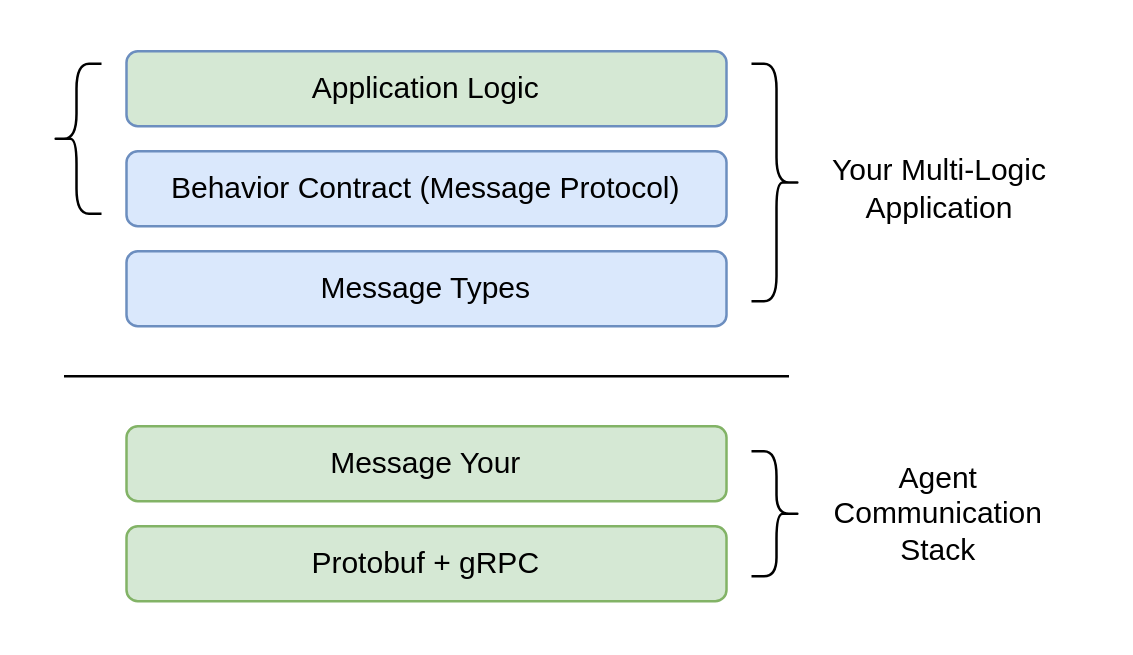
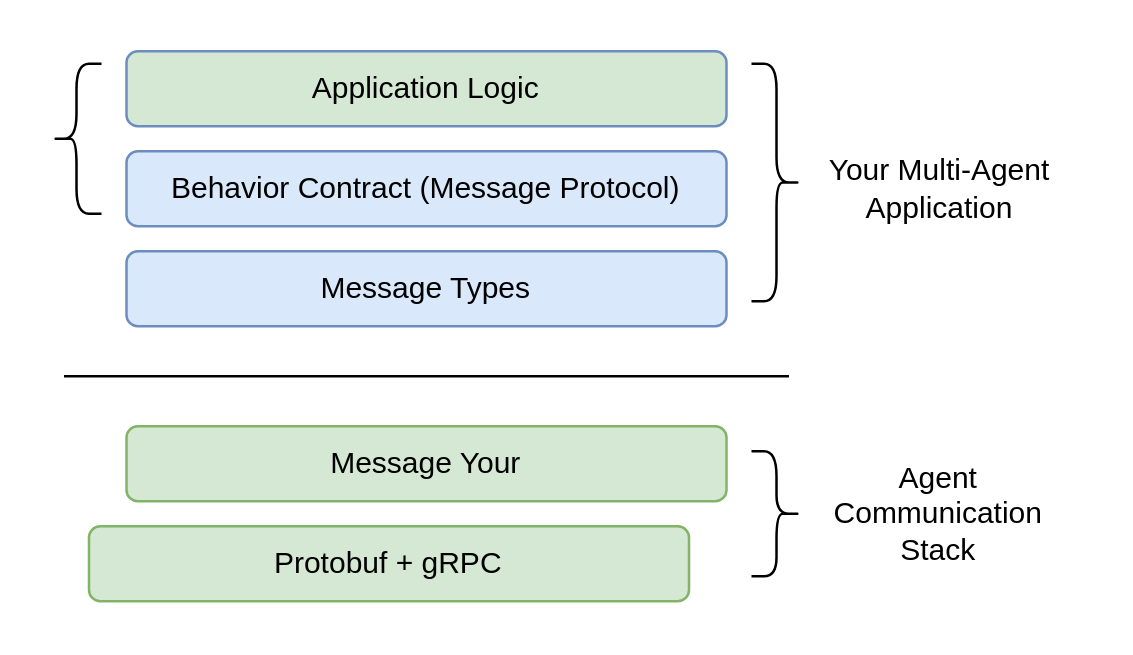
(940, 189) -> (940, 189)
(426, 564) -> (389, 564)
